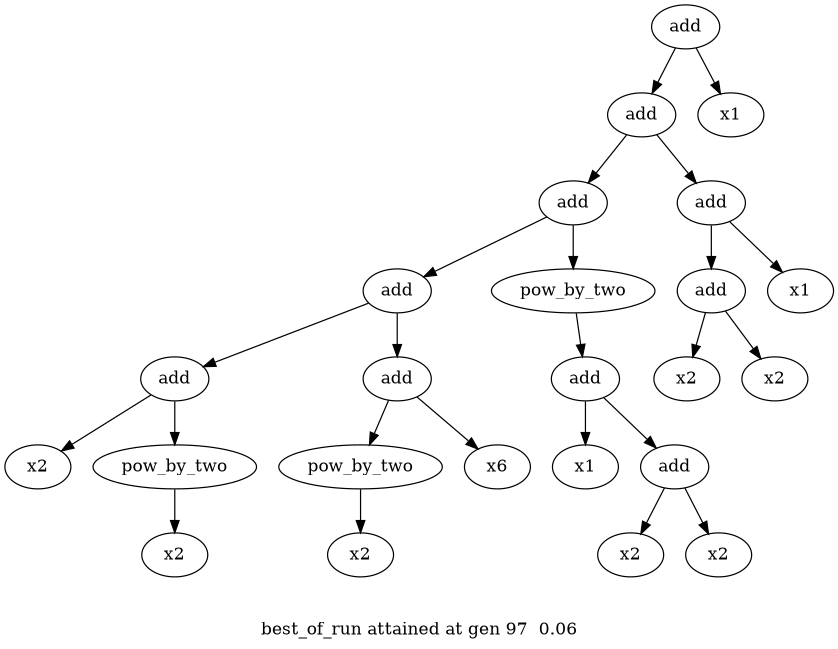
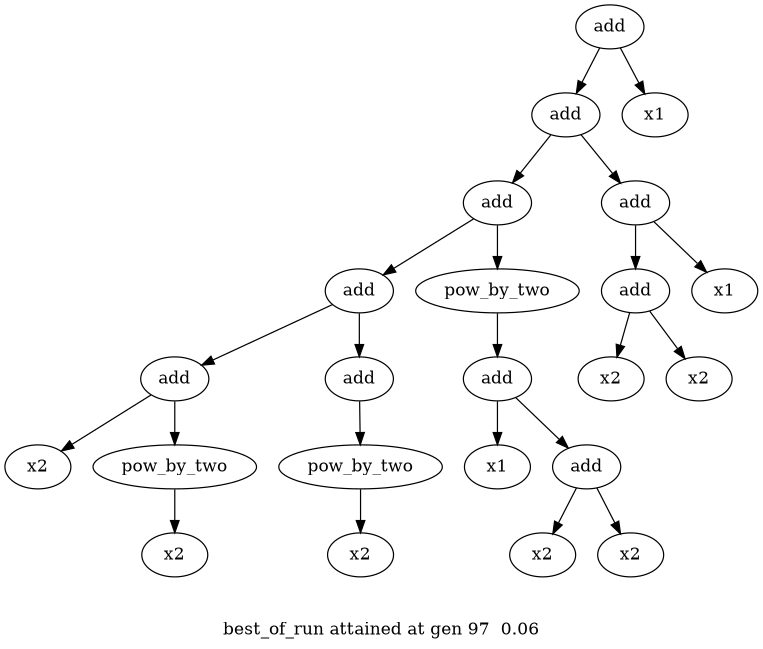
(497, 467) -> none
